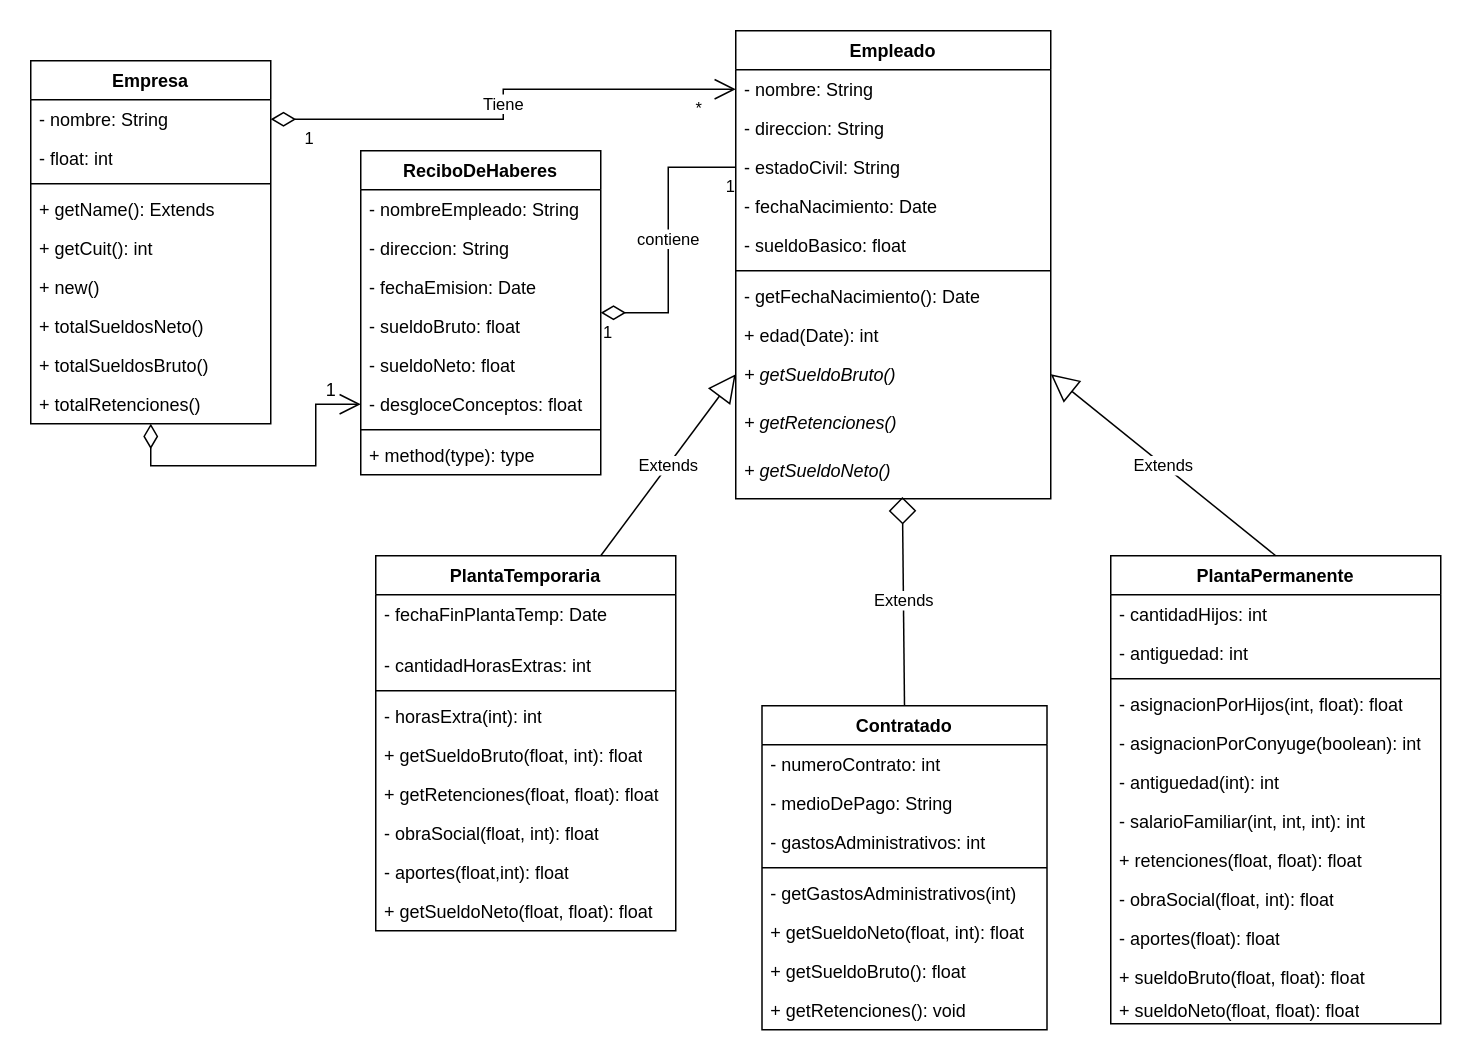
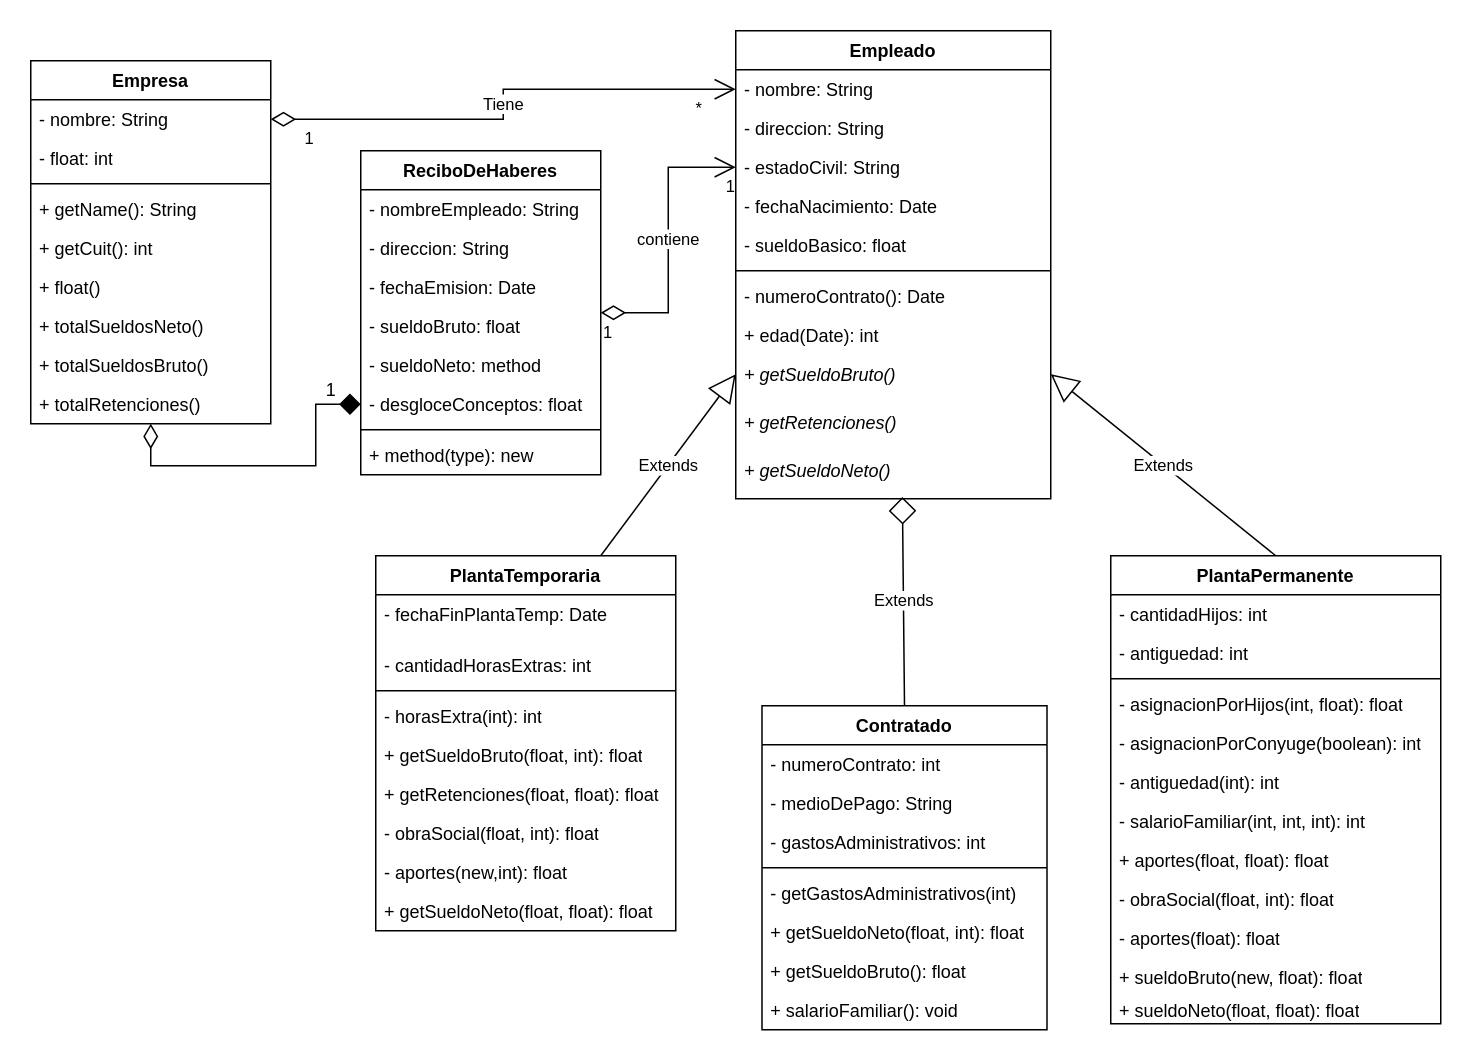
(729, 167) -> (729, 167)
(134, 211) -> (126, 211)
(73, 289) -> (80, 289)
(874, 298) -> (859, 298)
(453, 366) -> (460, 366)
(347, 404) -> (339, 404)
(463, 456) -> (458, 456)
(1270, 862) -> (1252, 862)
(504, 874) -> (497, 874)
(1270, 979) -> (1262, 979)
(880, 1011) -> (875, 1011)
